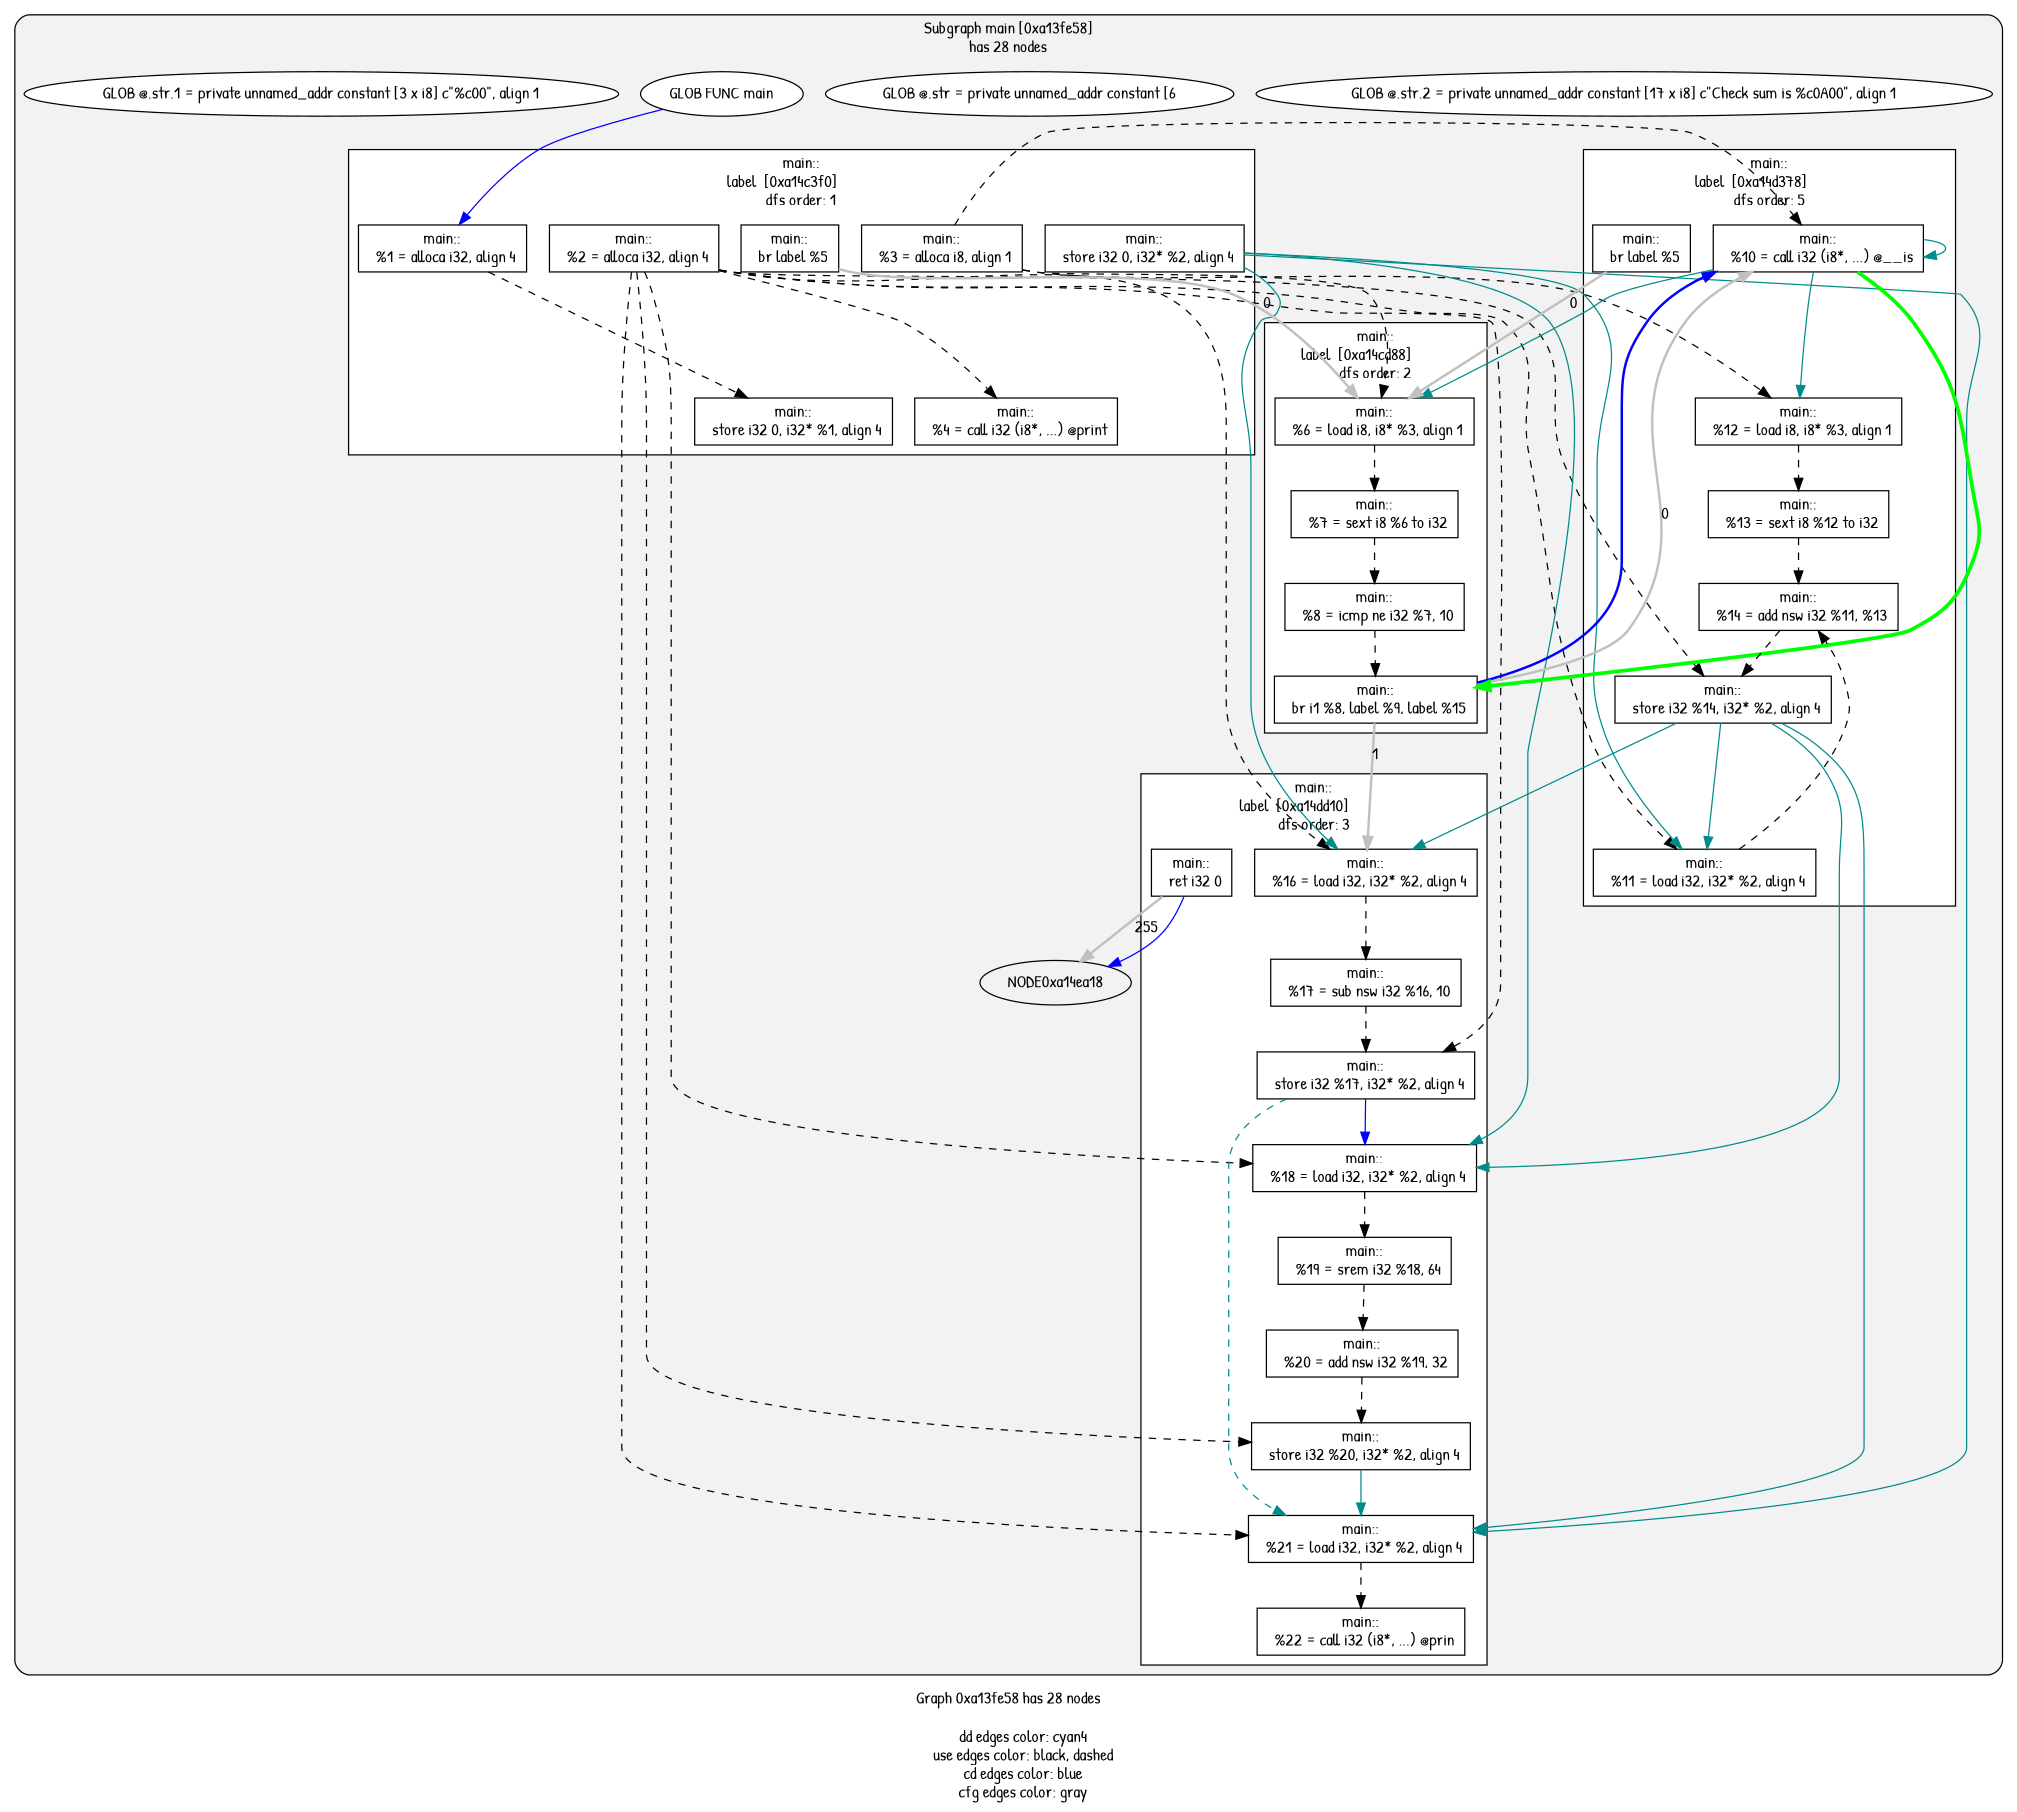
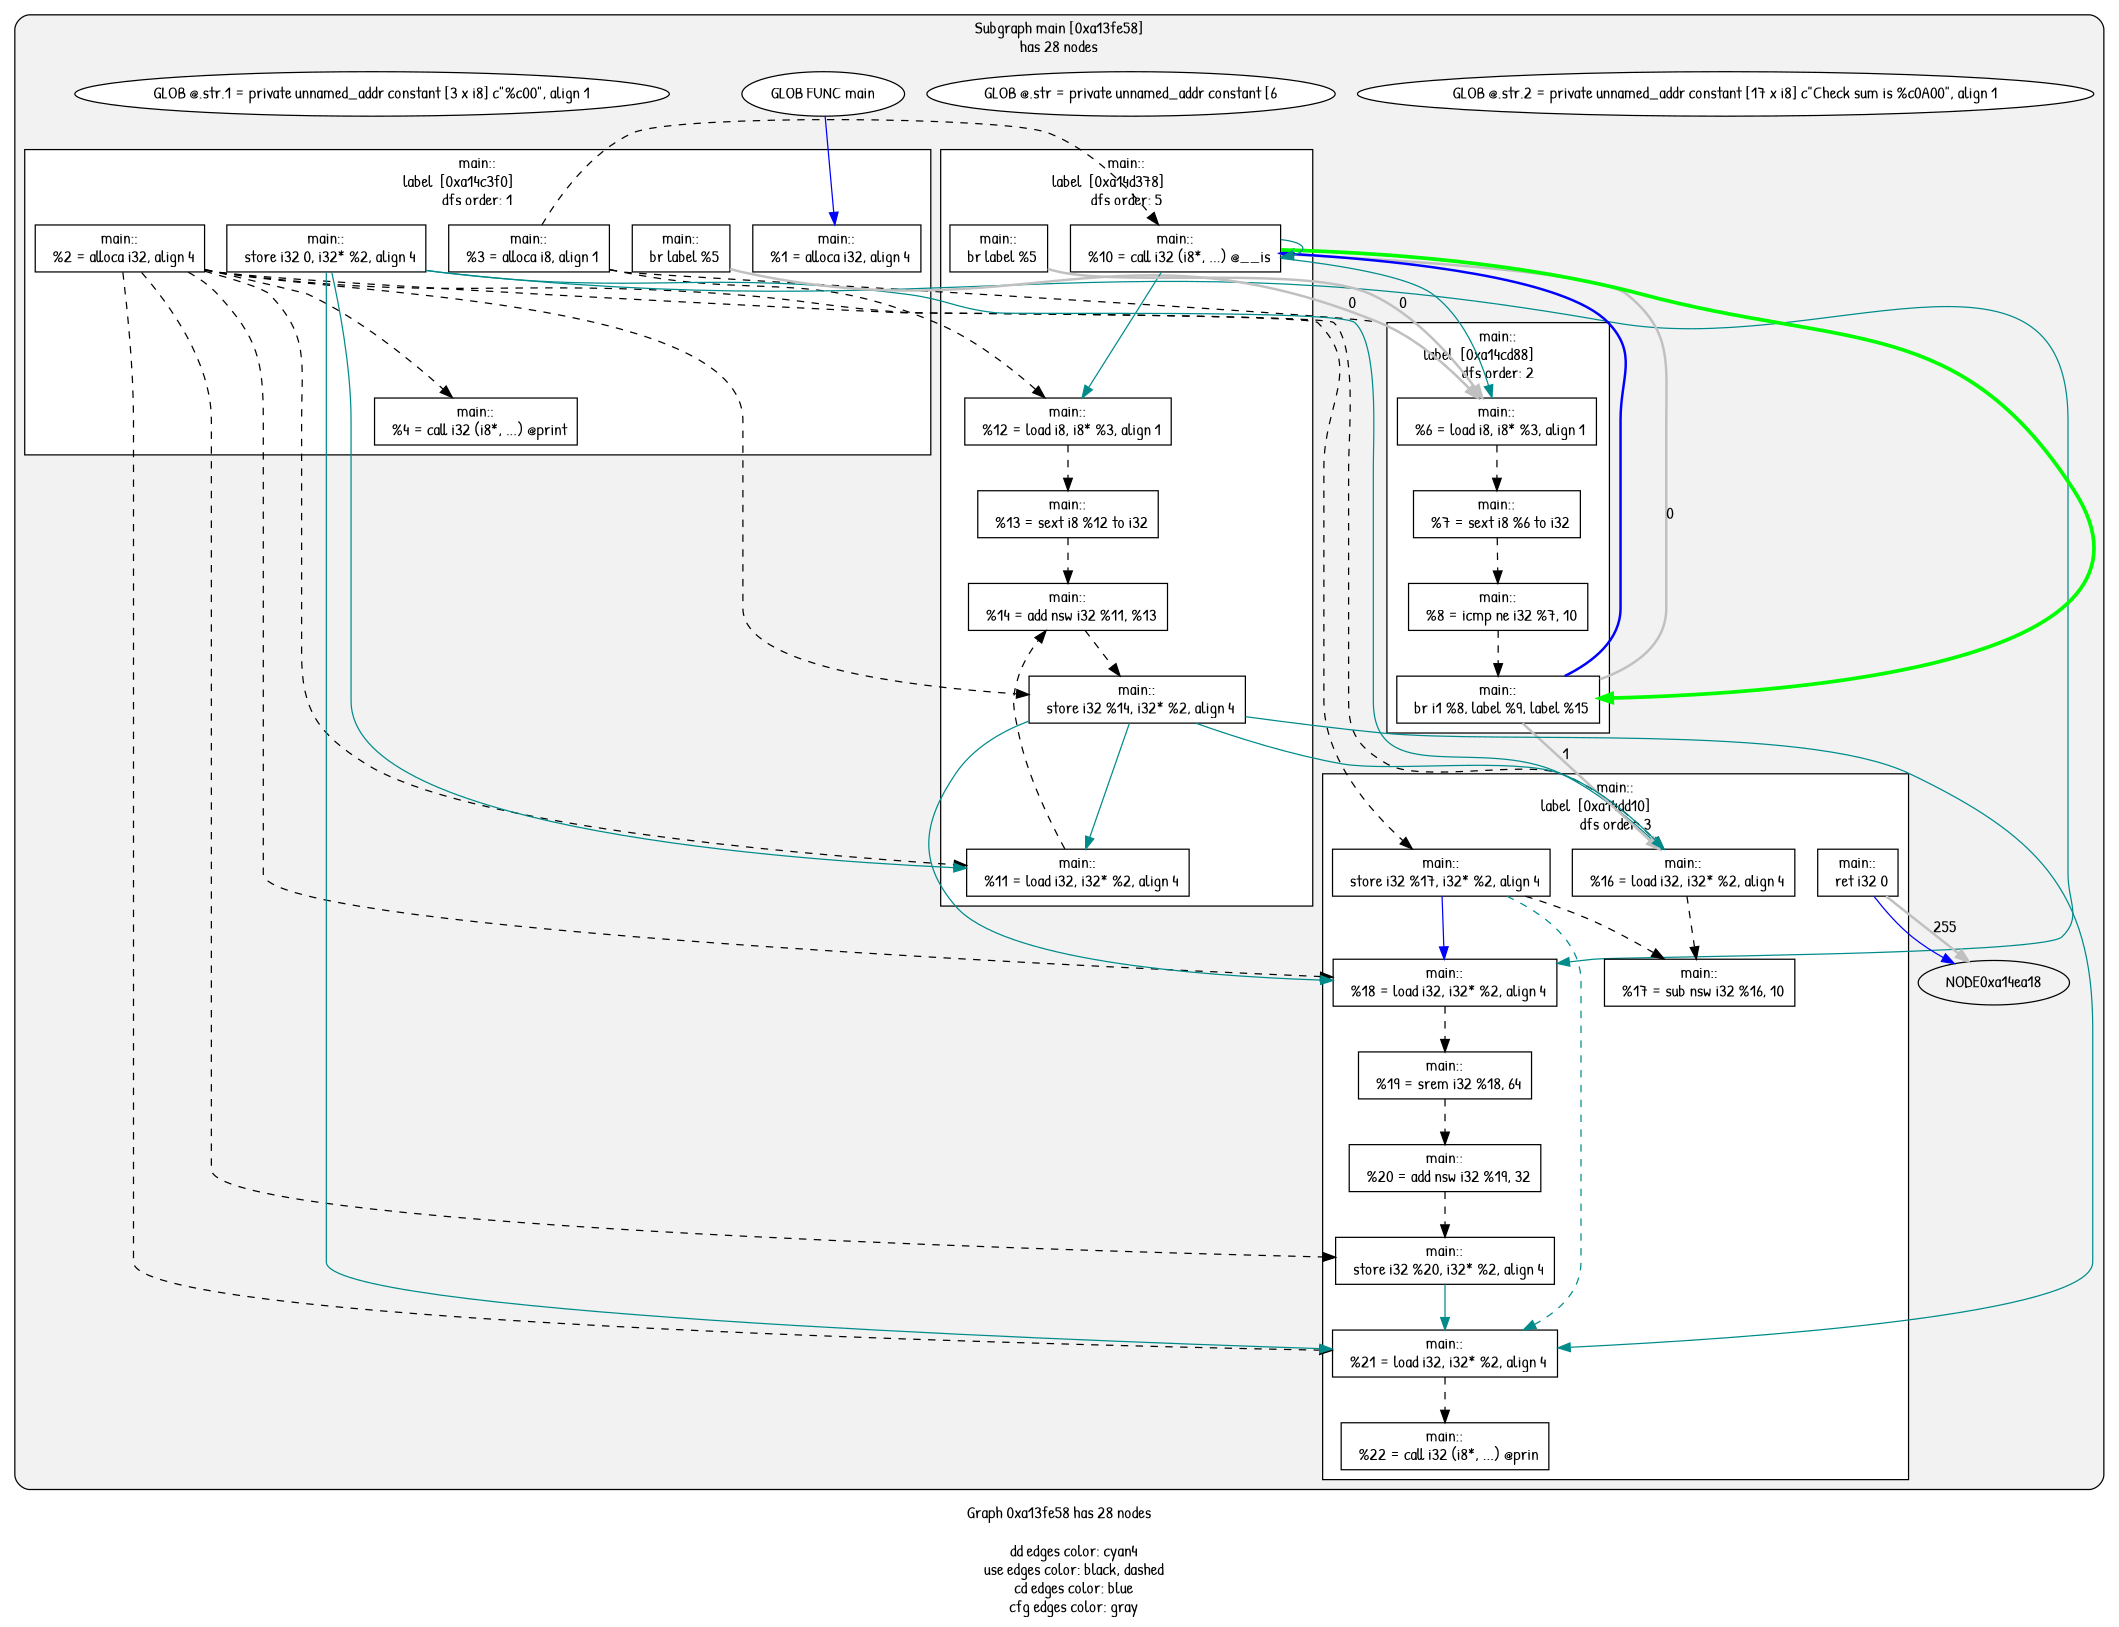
(794, 422) -> none
(1366, 1023) -> (1591, 920)
